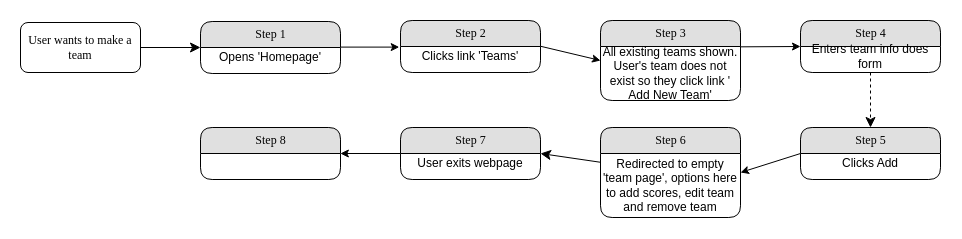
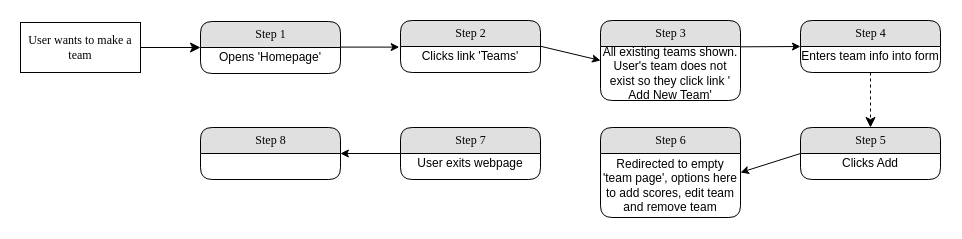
(81, 48) -> (81, 48)
(871, 57) -> (871, 57)
(574, 158) -> none
